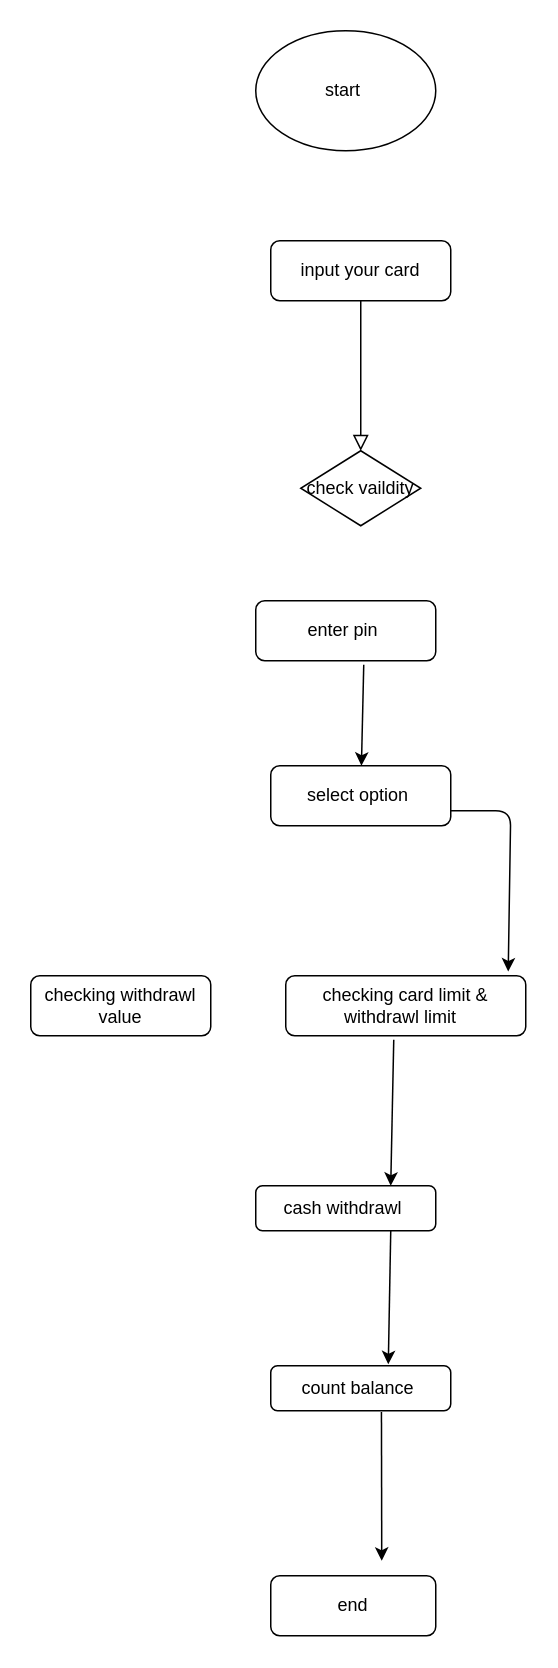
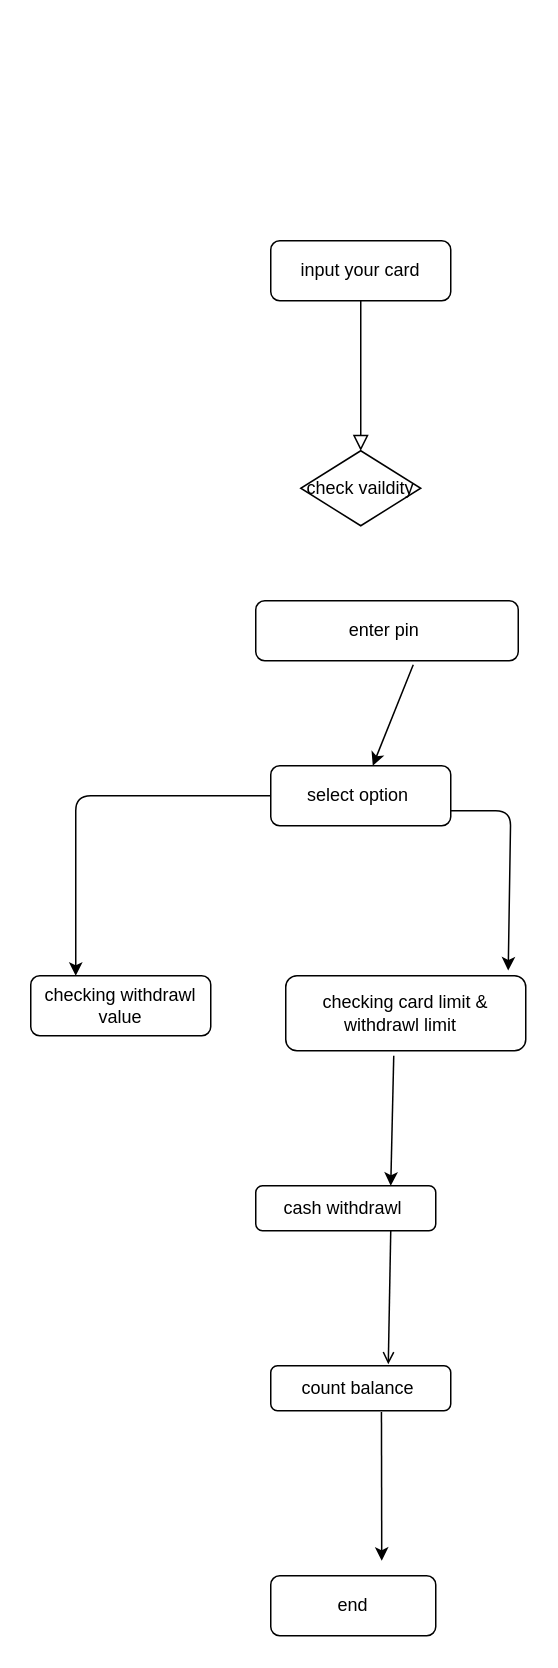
(346, 91) -> none
(346, 631) -> (387, 631)
none -> (94, 796)
(406, 1006) -> (406, 1013)
(389, 1352) -> (388, 1355)
